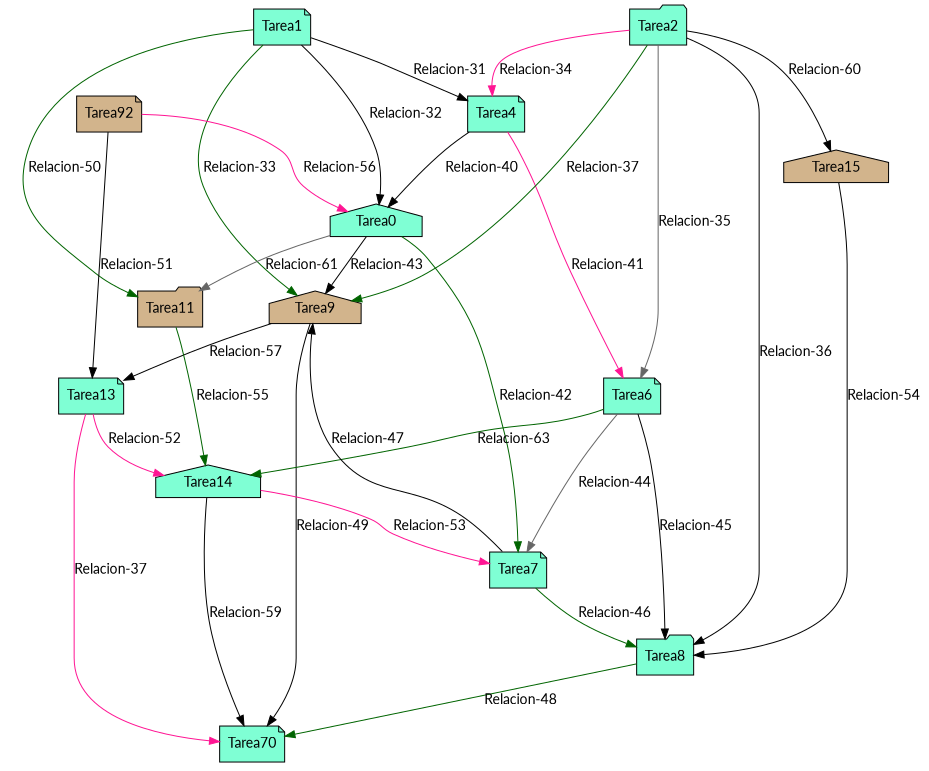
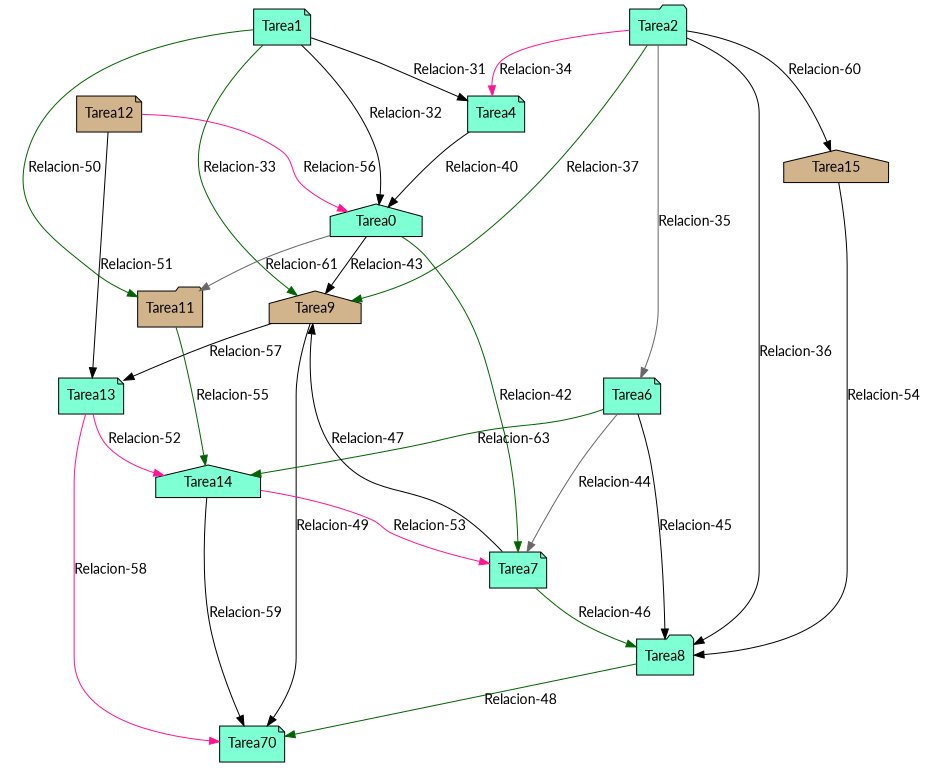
(109, 114) -> (109, 114)
(561, 251) -> none
(111, 570) -> (111, 570)
